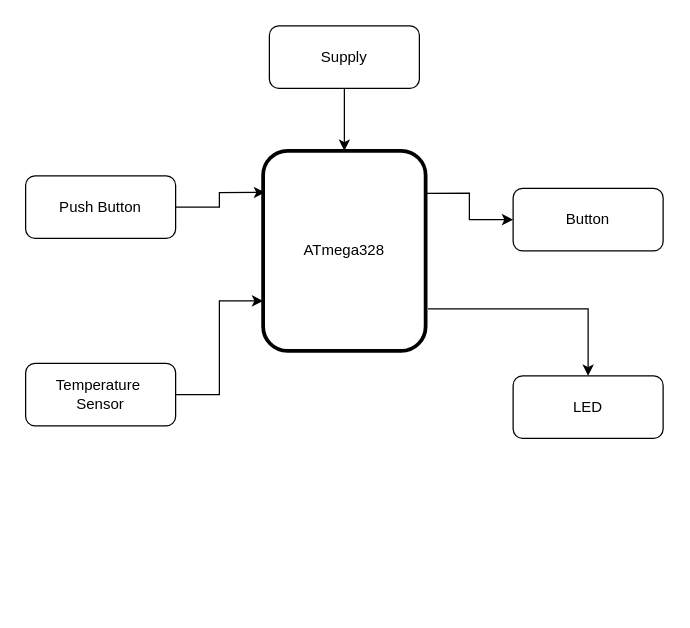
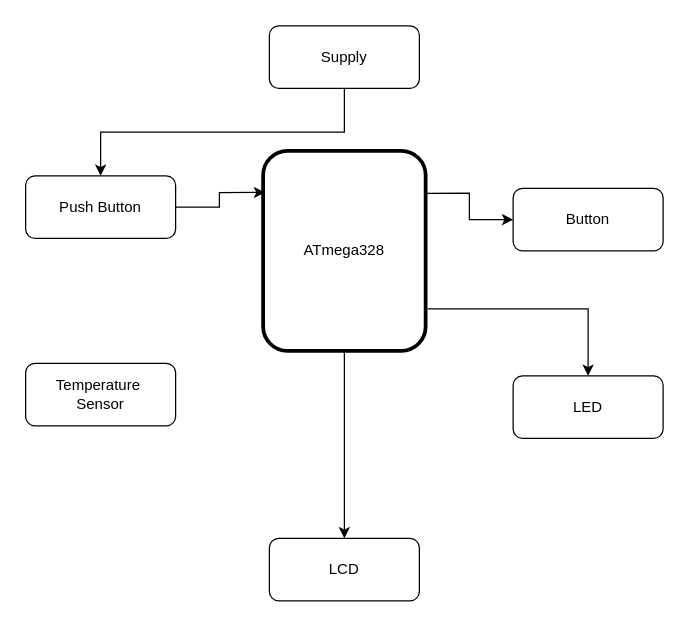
(344, 136) -> (207, 132)
(219, 352) -> none
none -> (344, 440)
none -> (344, 569)
